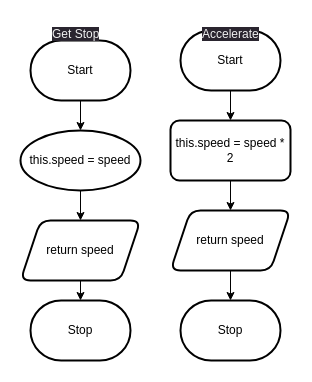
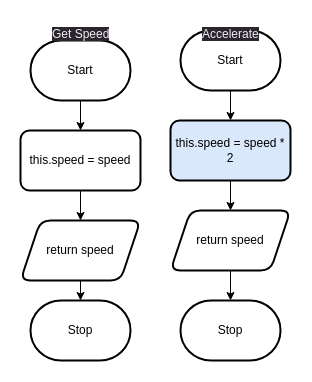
(78, 35) -> (81, 35)
(231, 151) -> (231, 151)
(81, 161) -> (81, 161)
